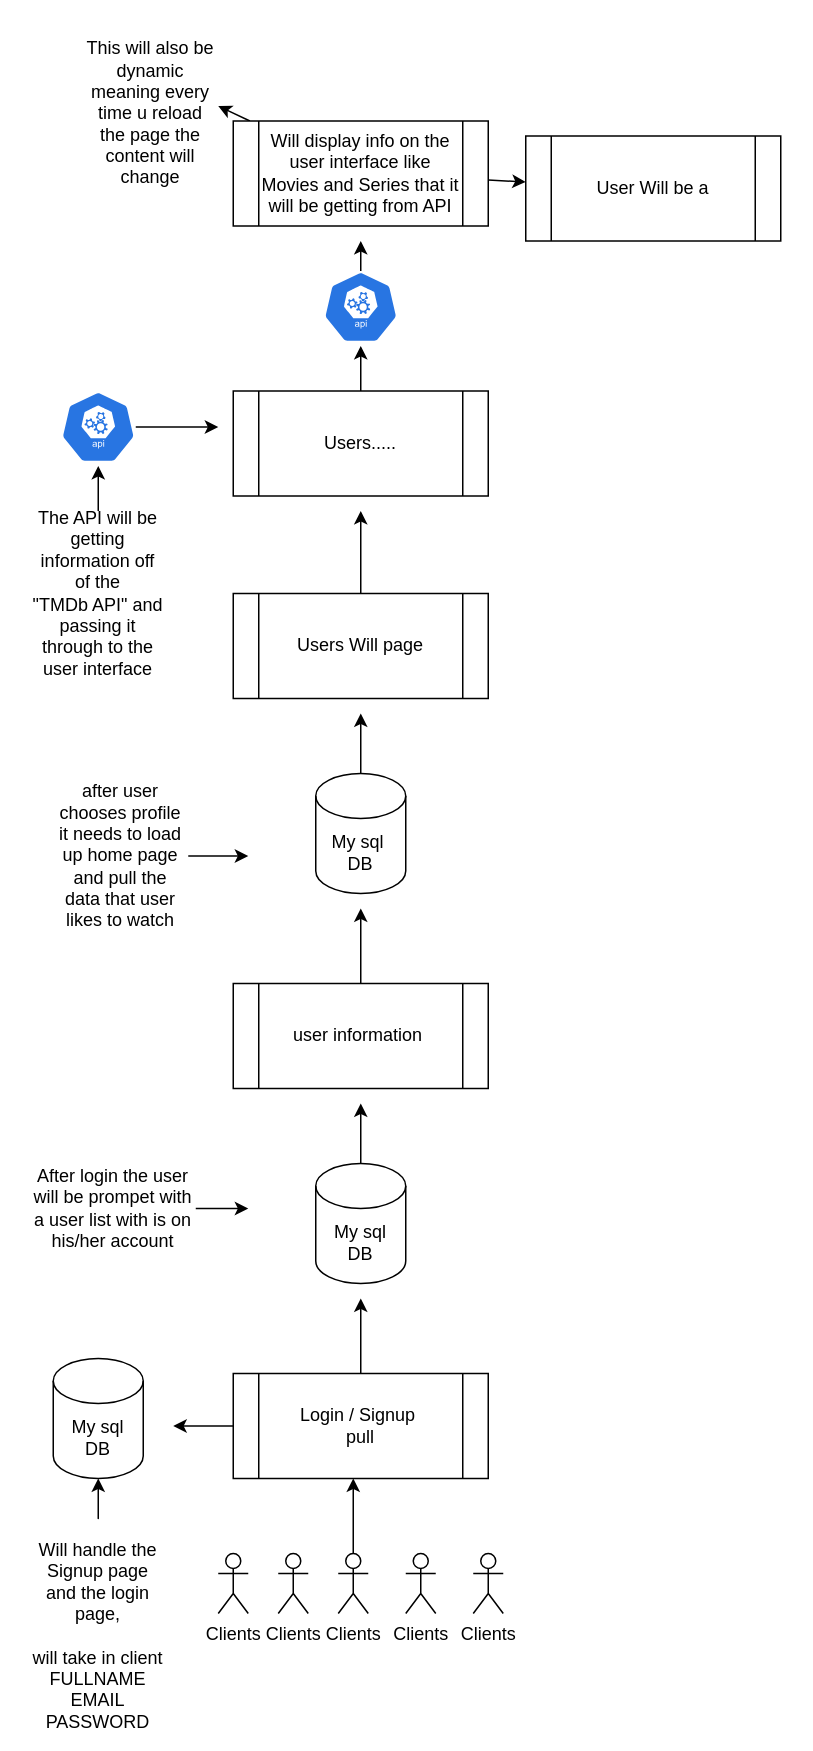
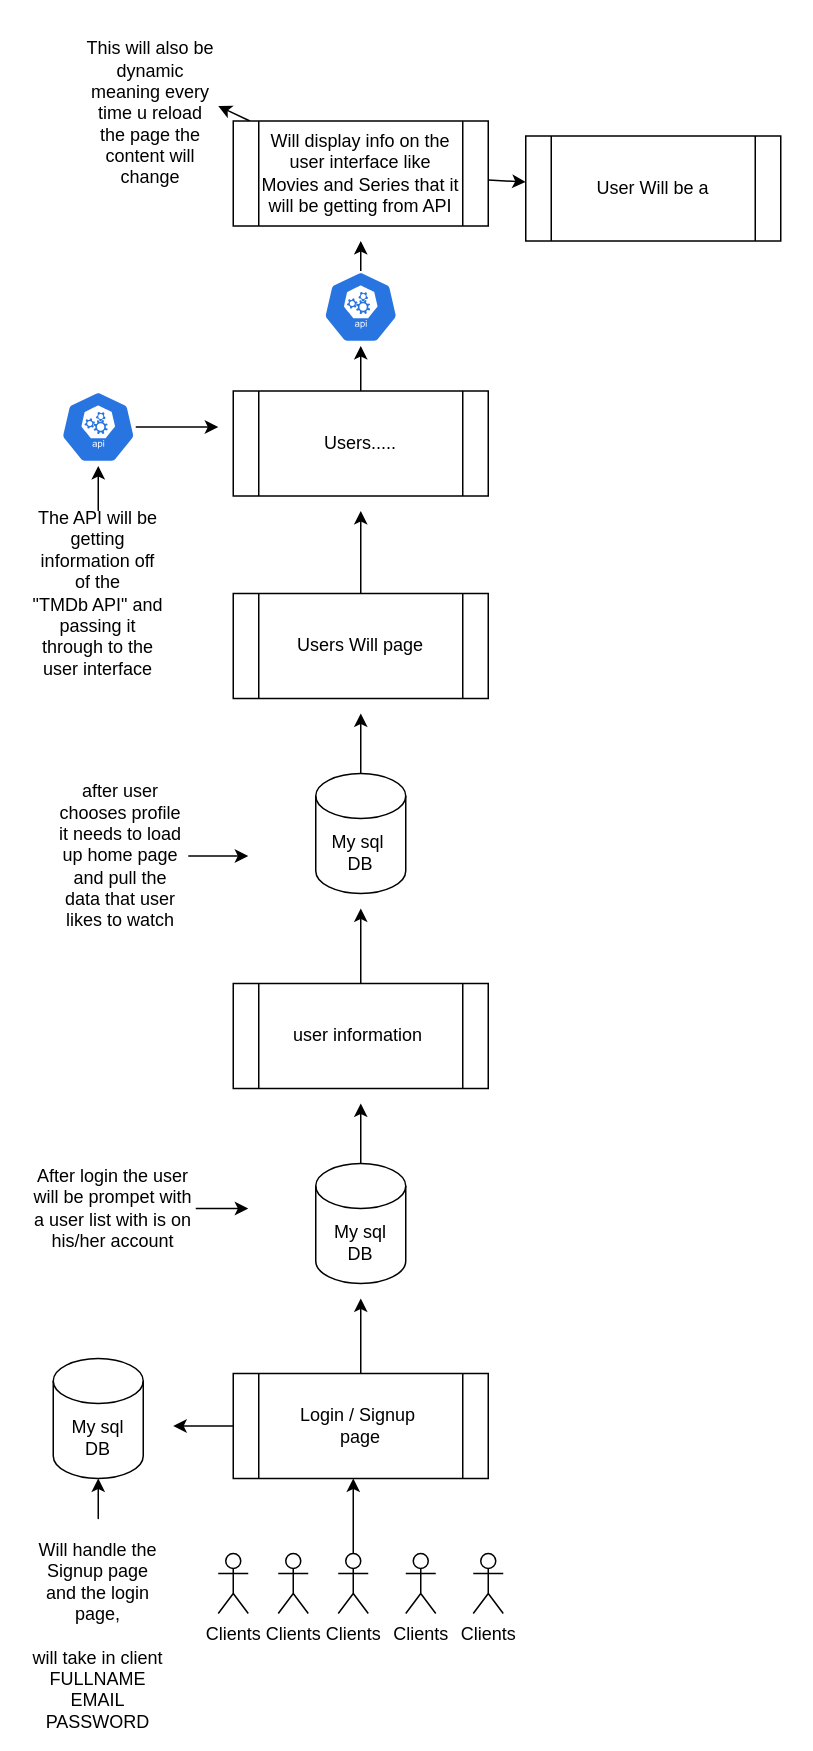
(361, 1426) -> (361, 1426)
